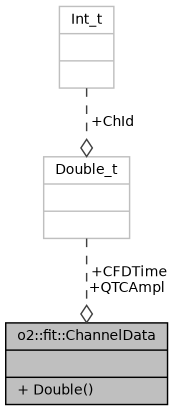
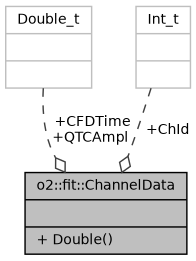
(87, 114) -> (140, 122)
